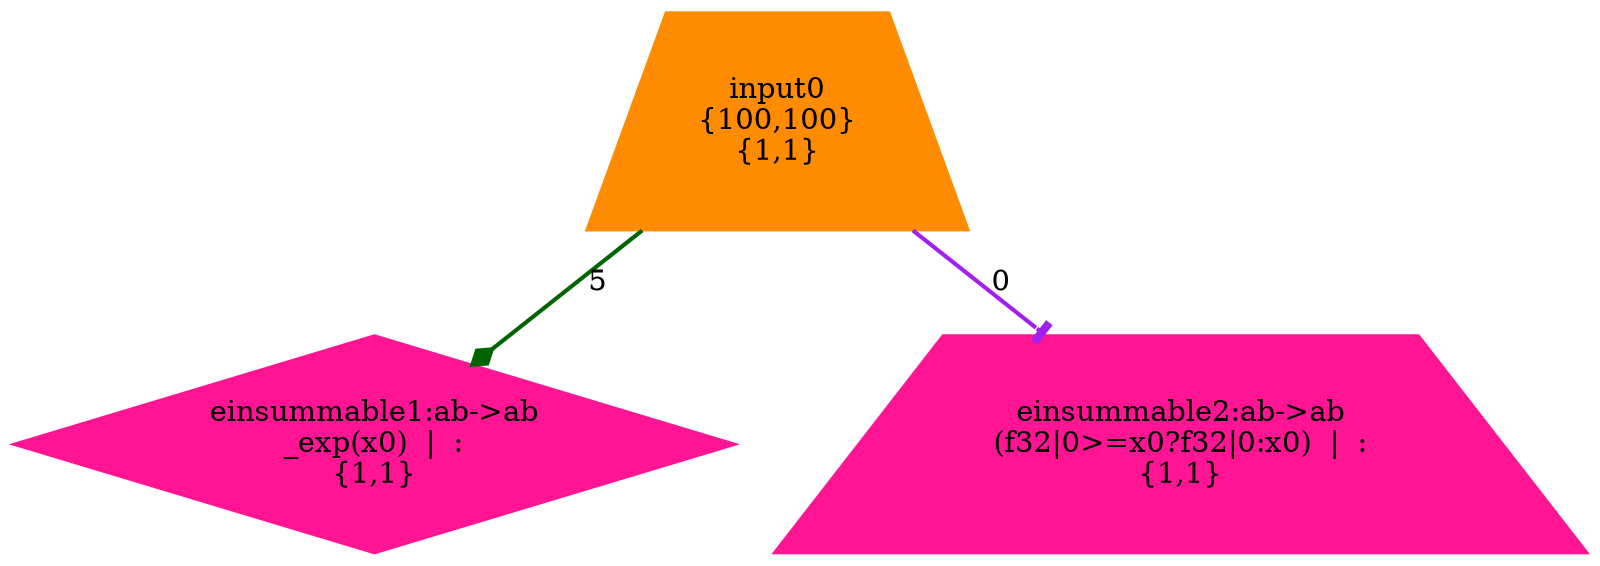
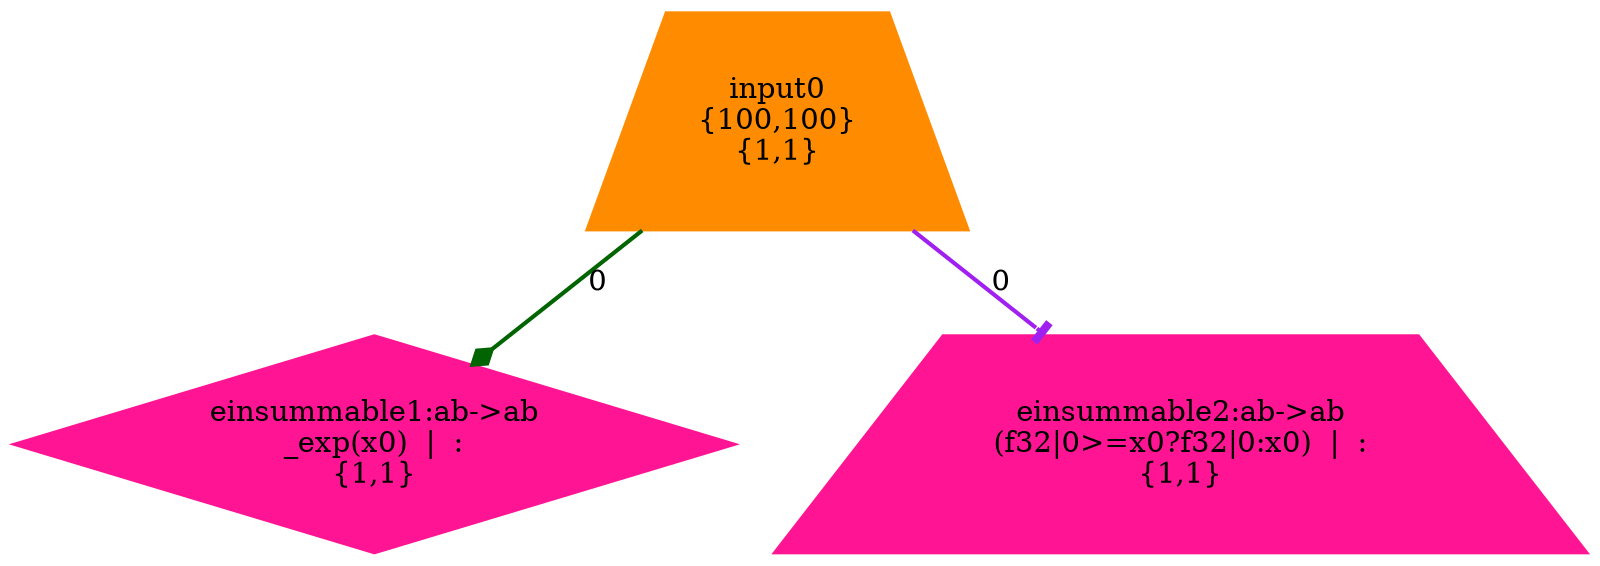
(599, 283) -> (599, 283)
